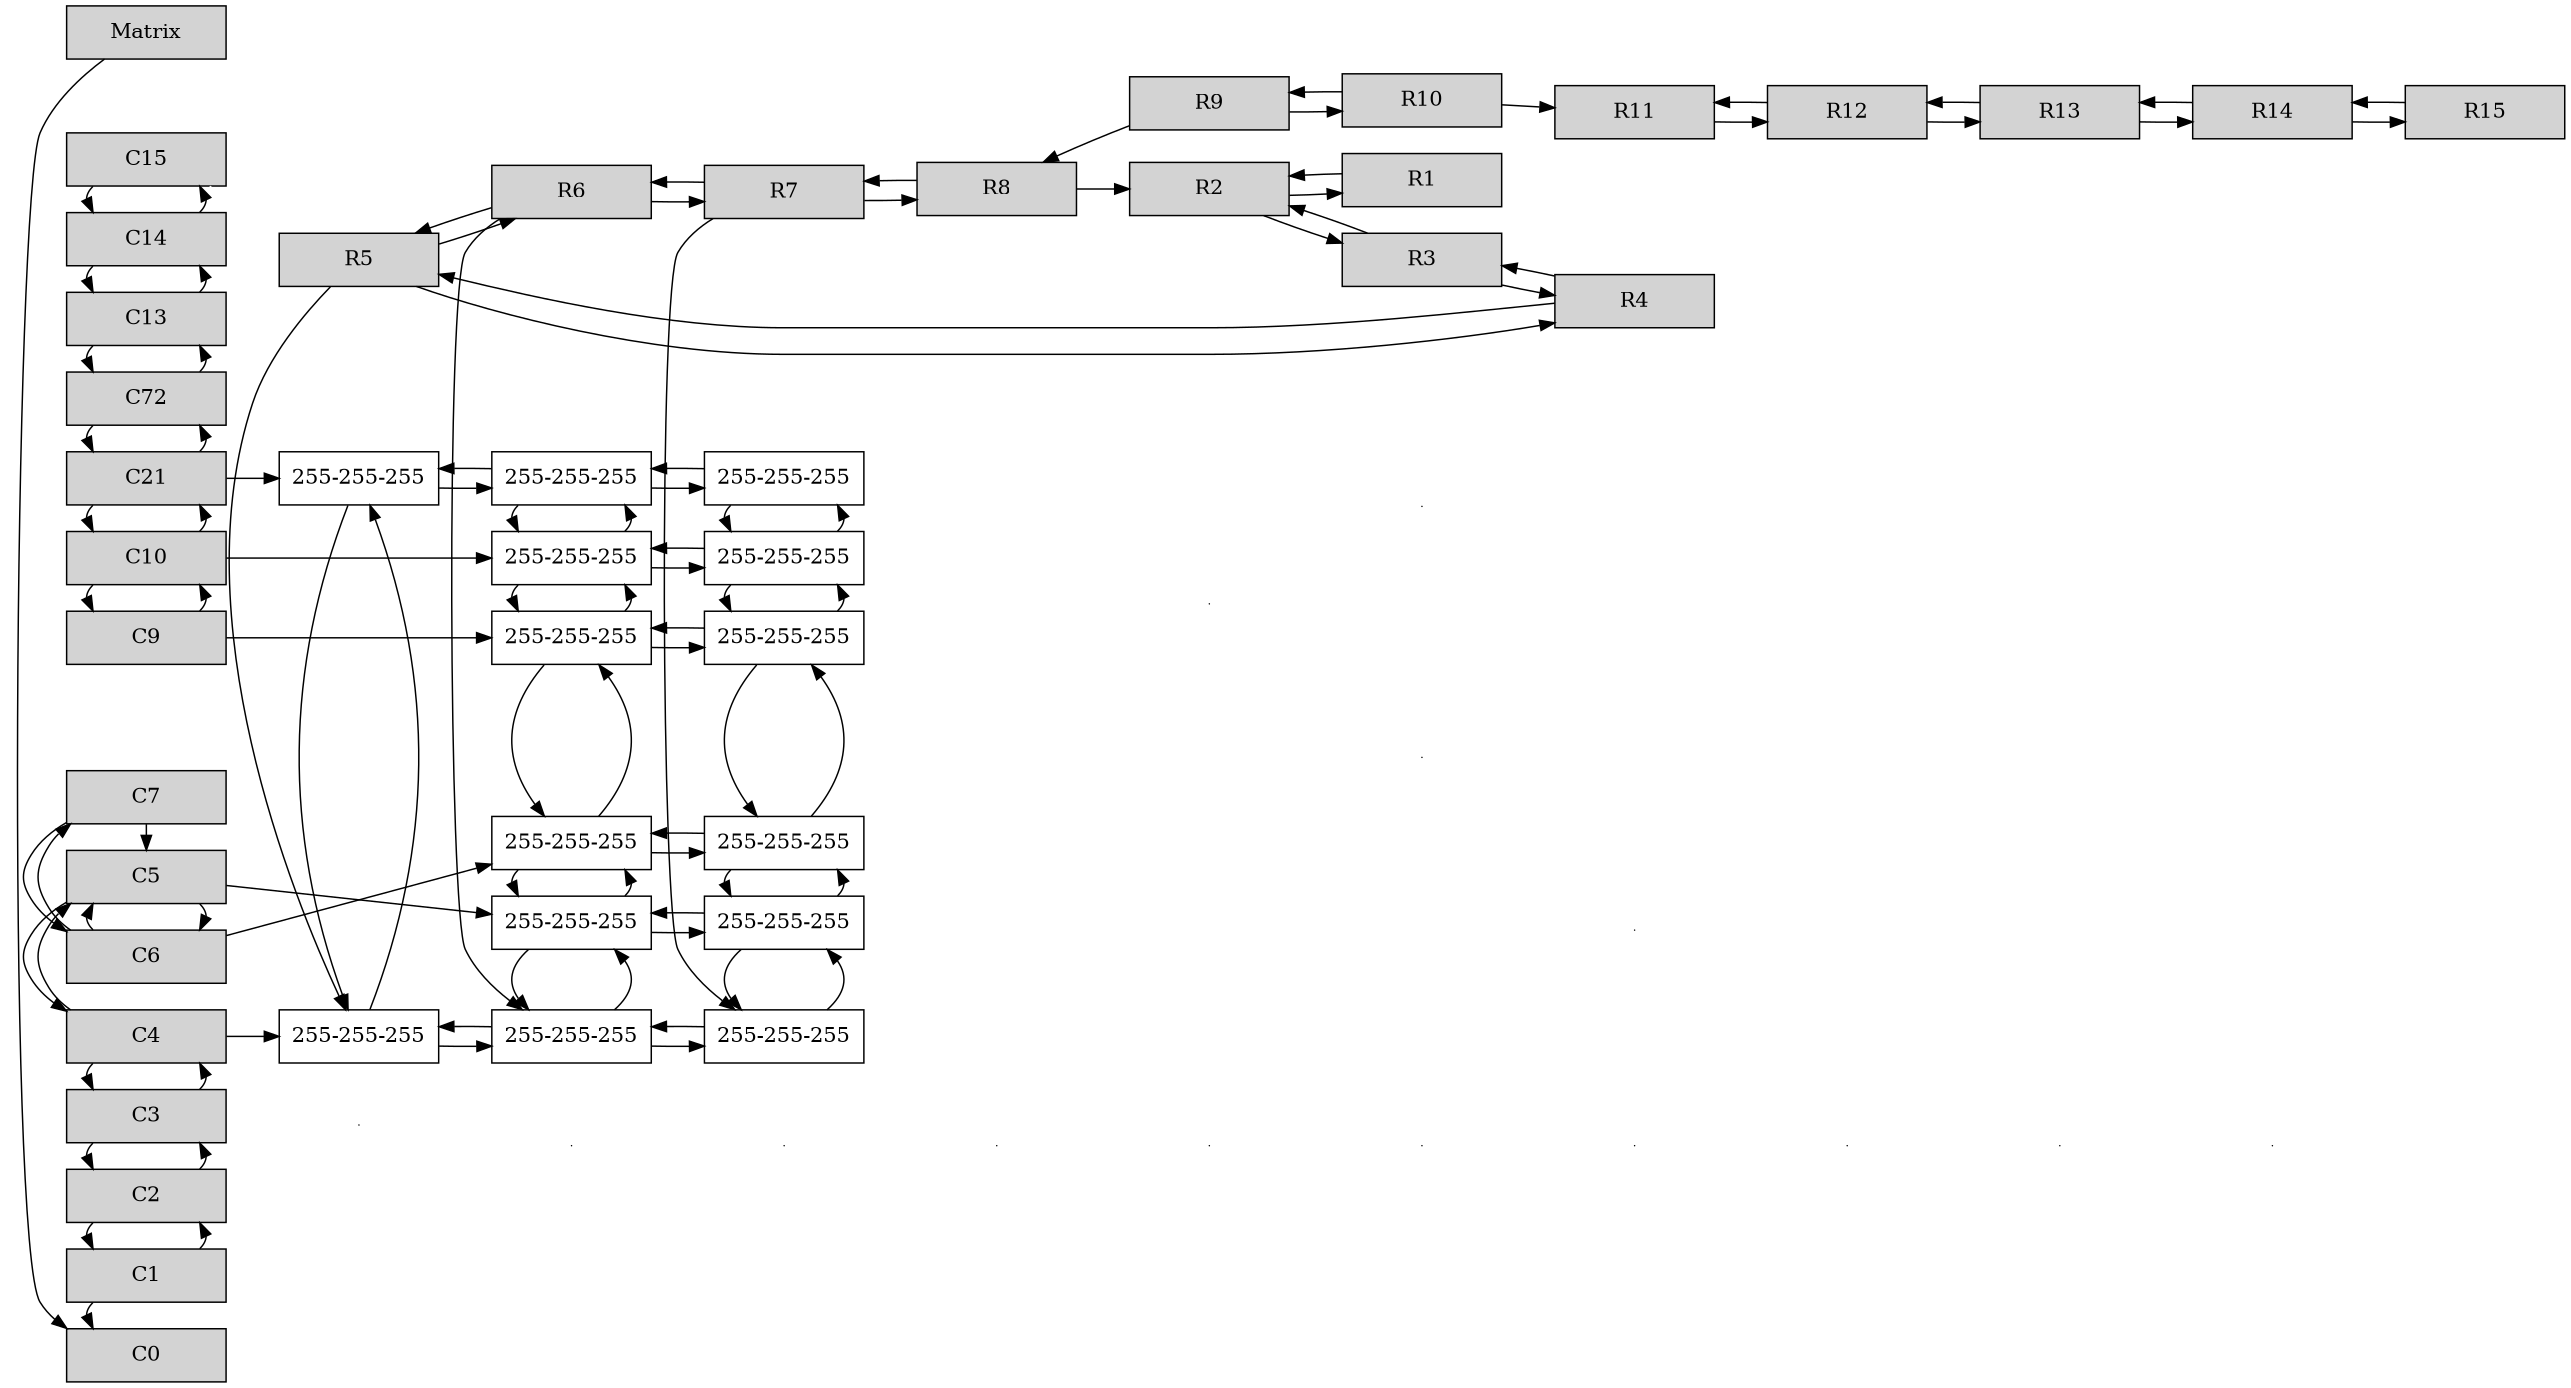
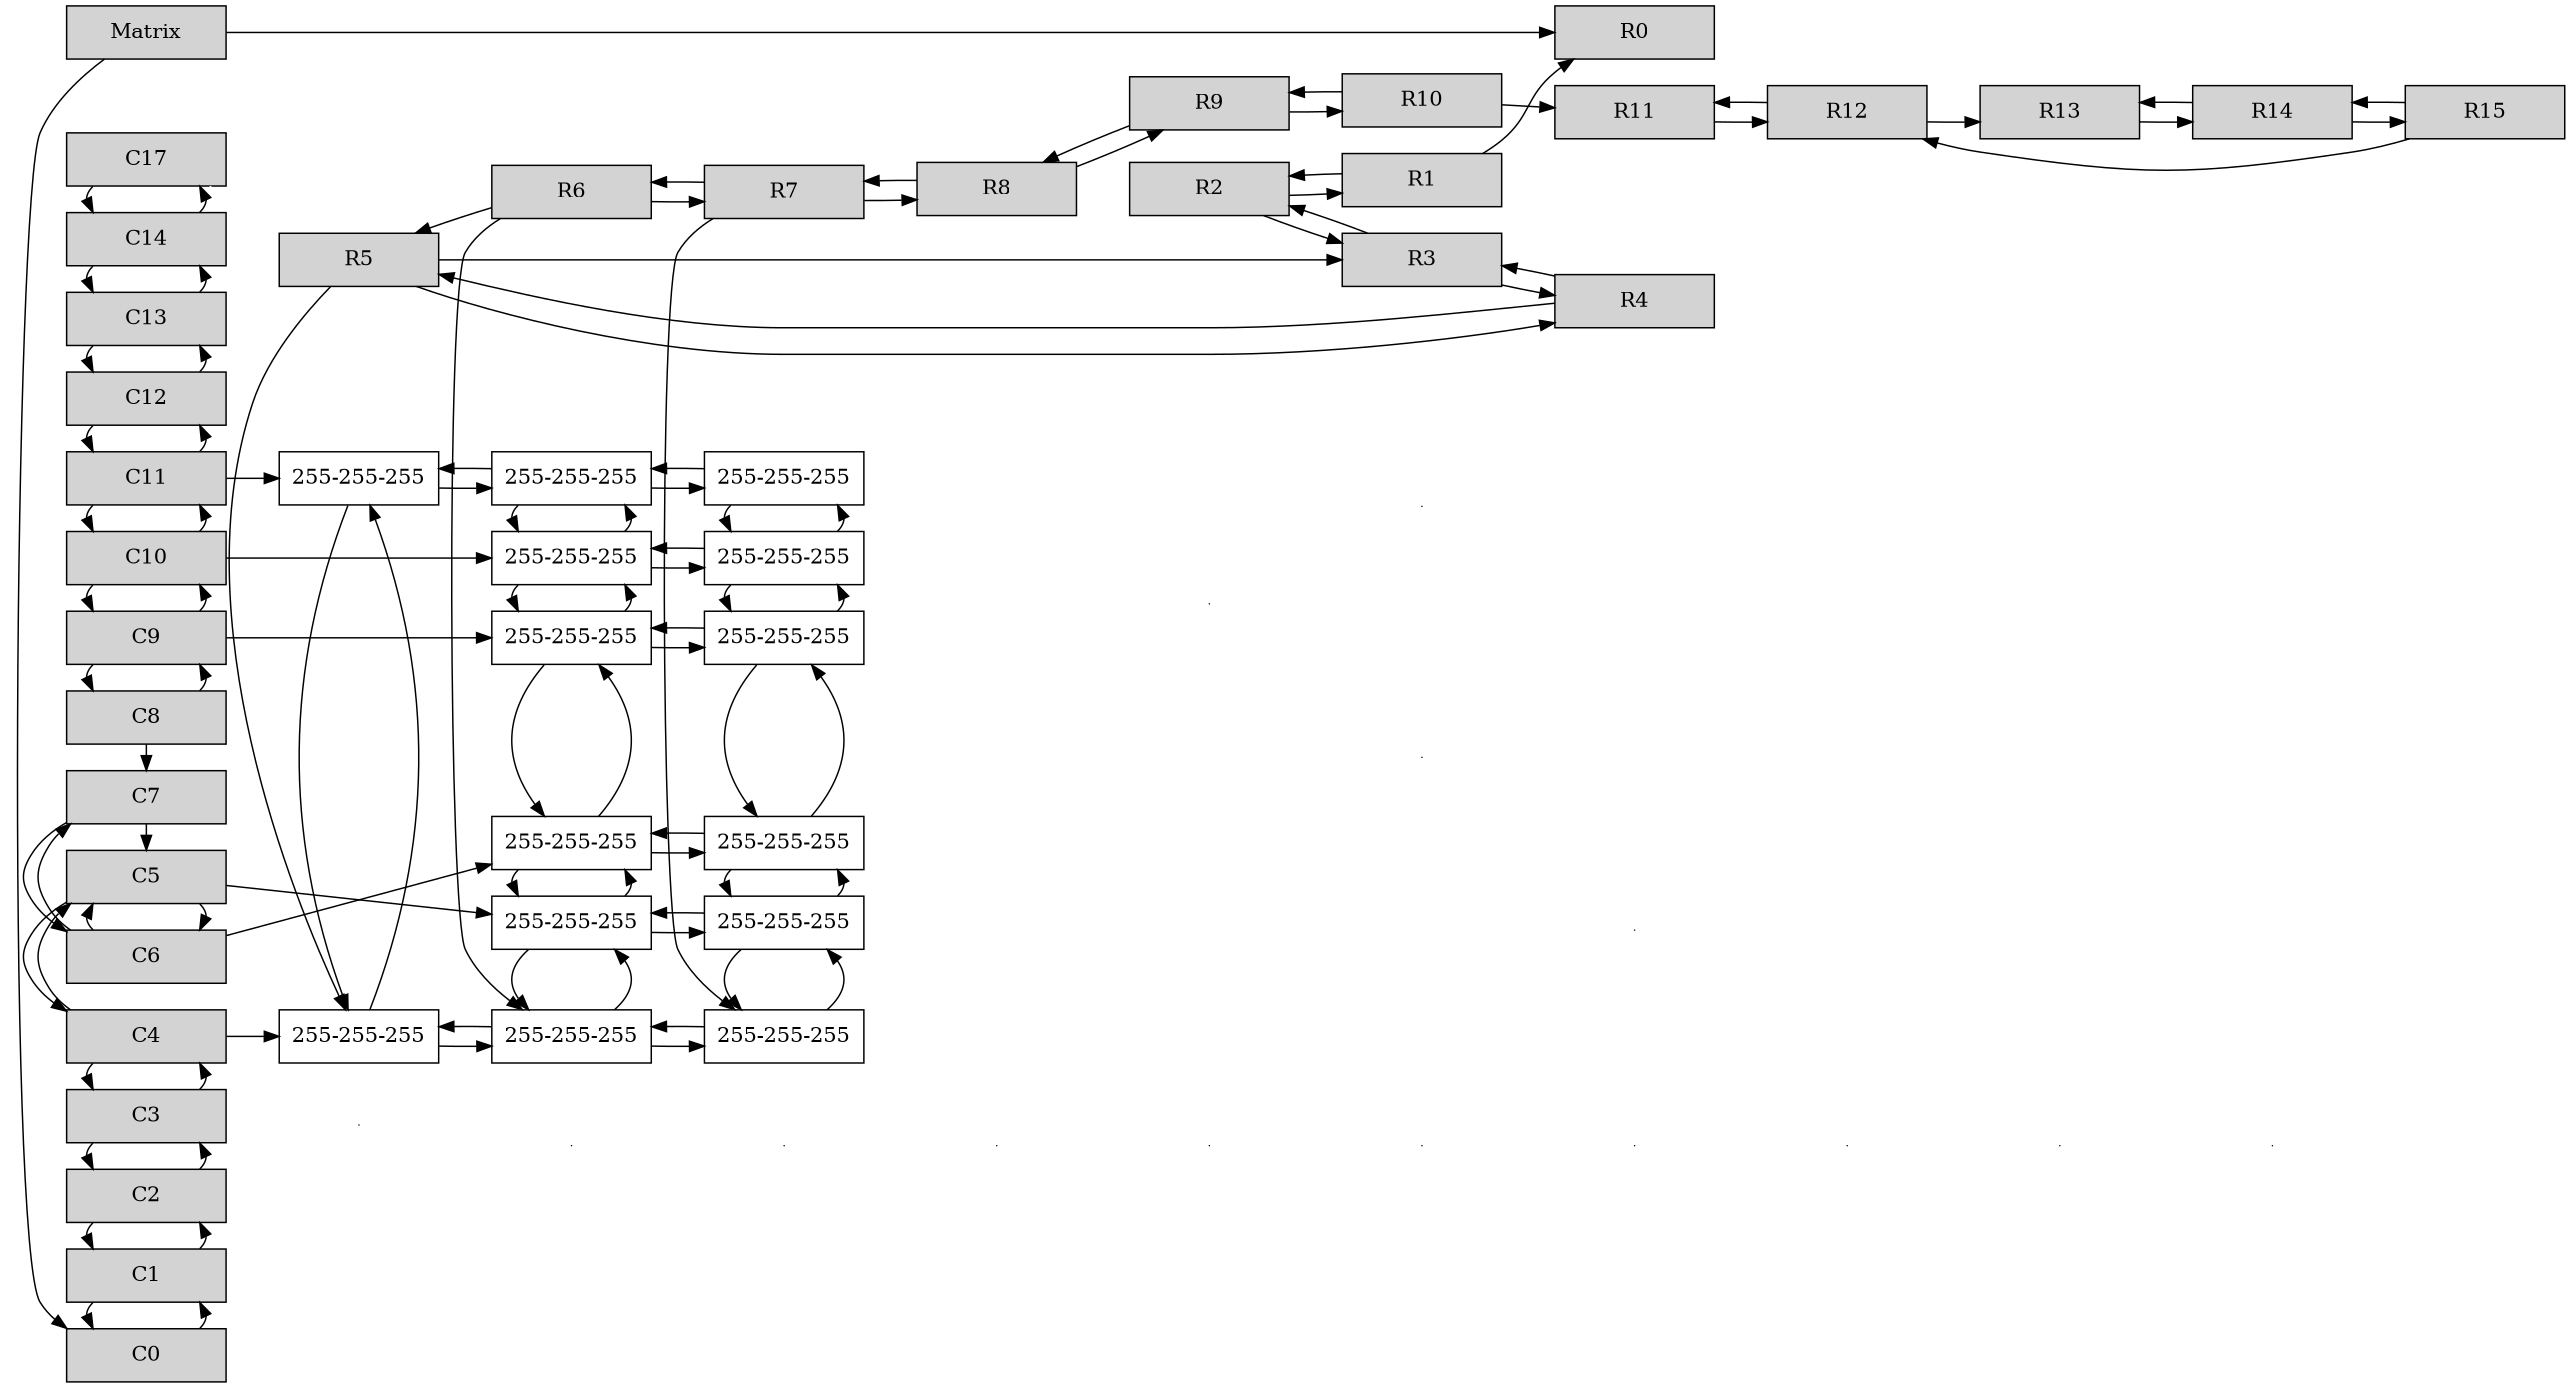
none -> (1635, 32)
(1961, 102) -> (2174, 170)
(146, 159) -> (146, 159)
(1096, 189) -> (1113, 152)
(466, 236) -> (883, 260)
(146, 399) -> (146, 399)
(146, 478) -> (146, 478)
none -> (146, 718)
none -> (204, 1323)
